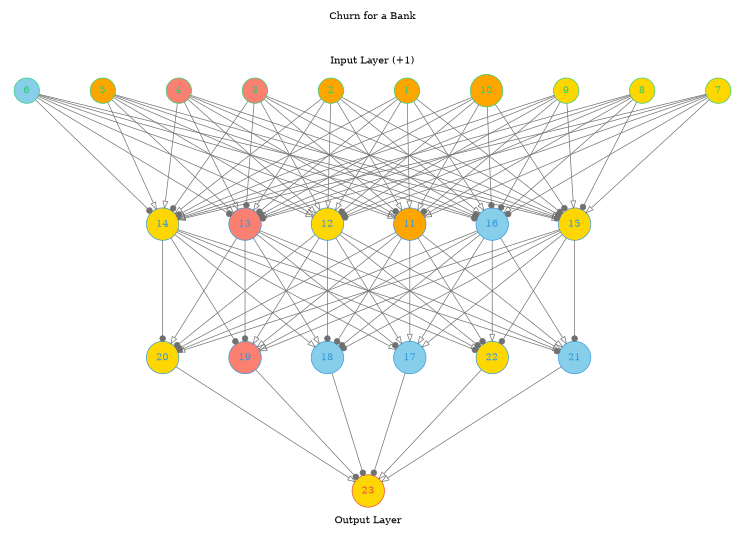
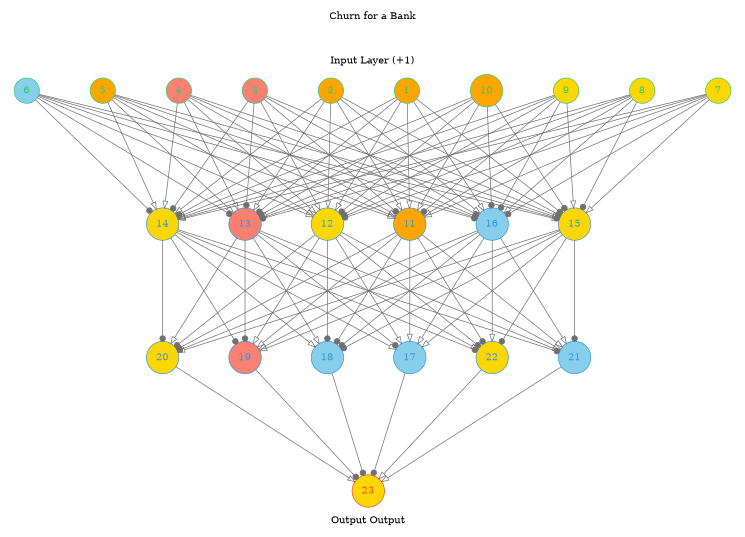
(368, 521) -> (368, 521)
